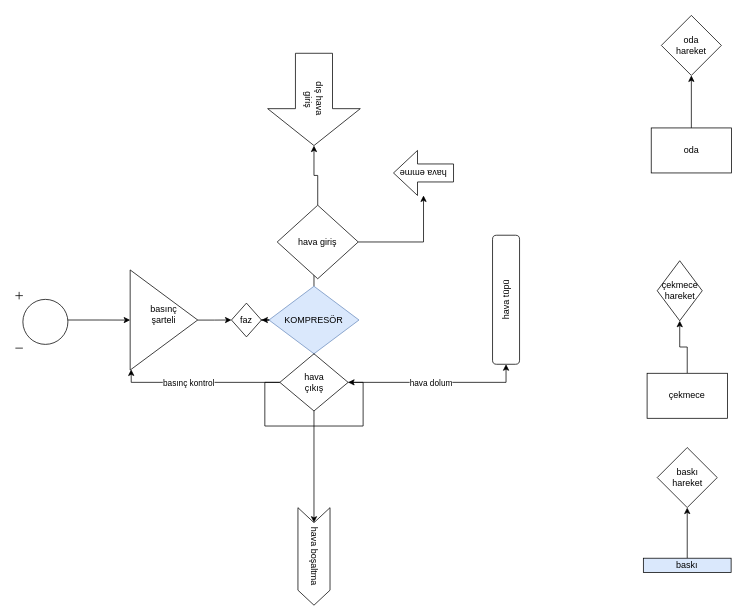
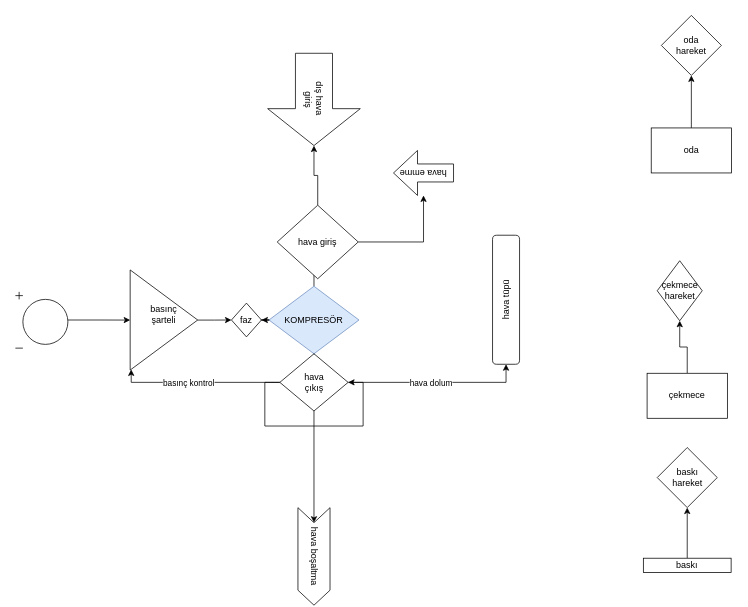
(687, 565) -> (687, 565)
